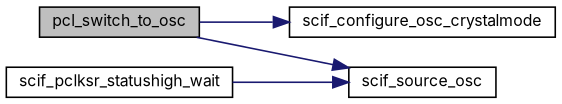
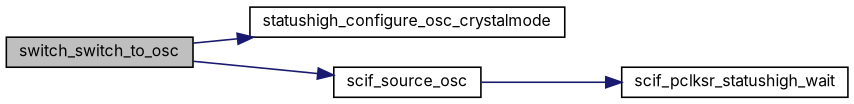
(119, 22) -> (100, 52)
(422, 22) -> (407, 22)
(283, 82) -> (543, 82)
